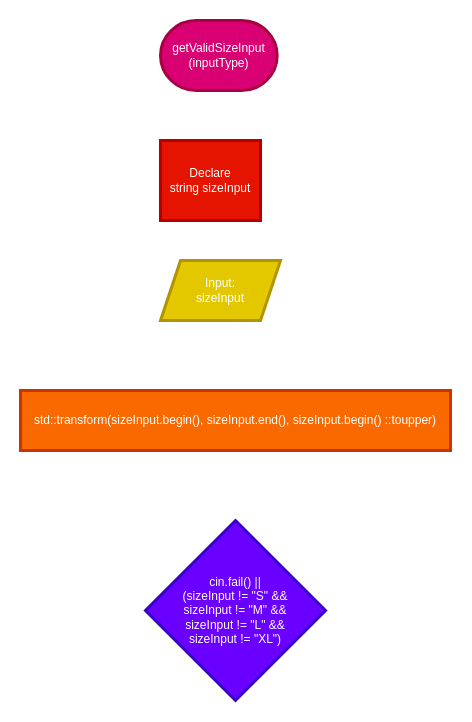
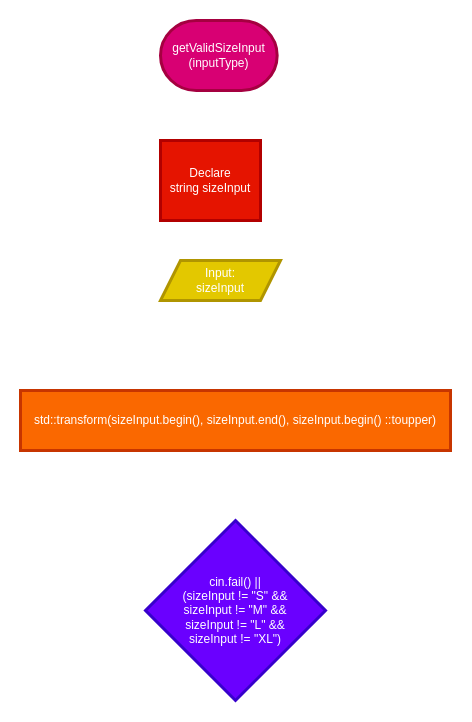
(221, 291) -> (221, 281)
